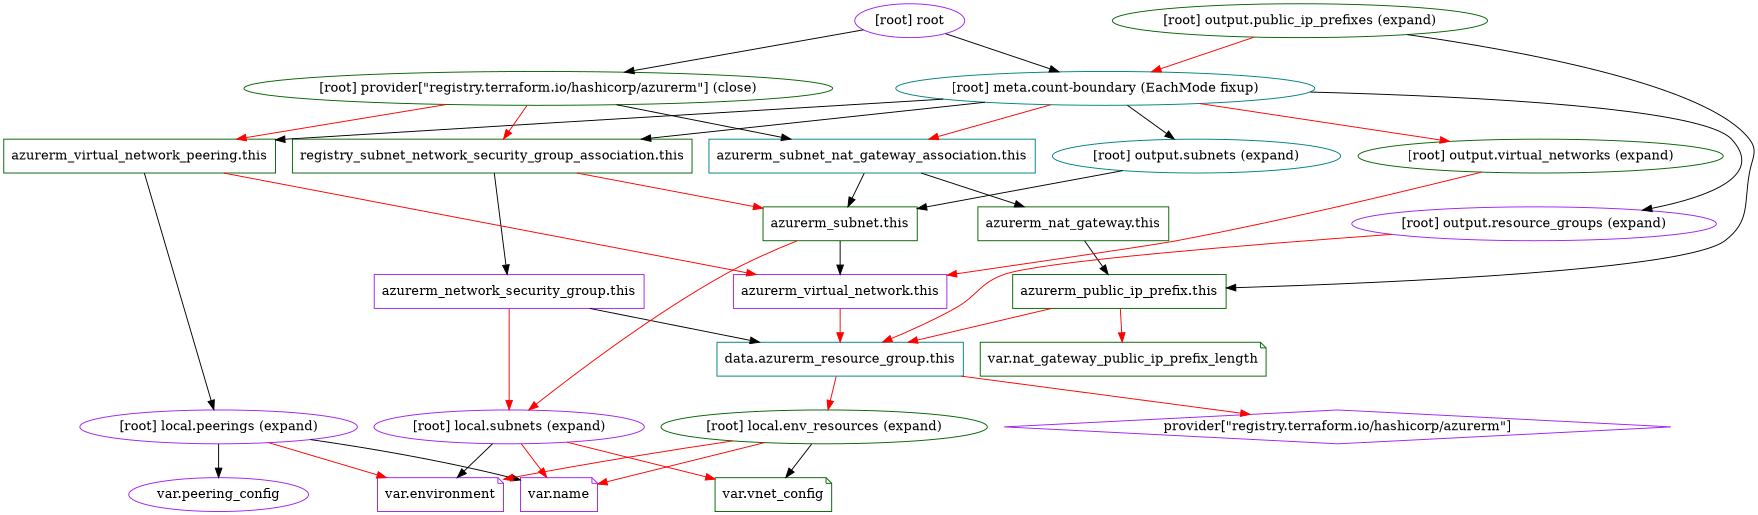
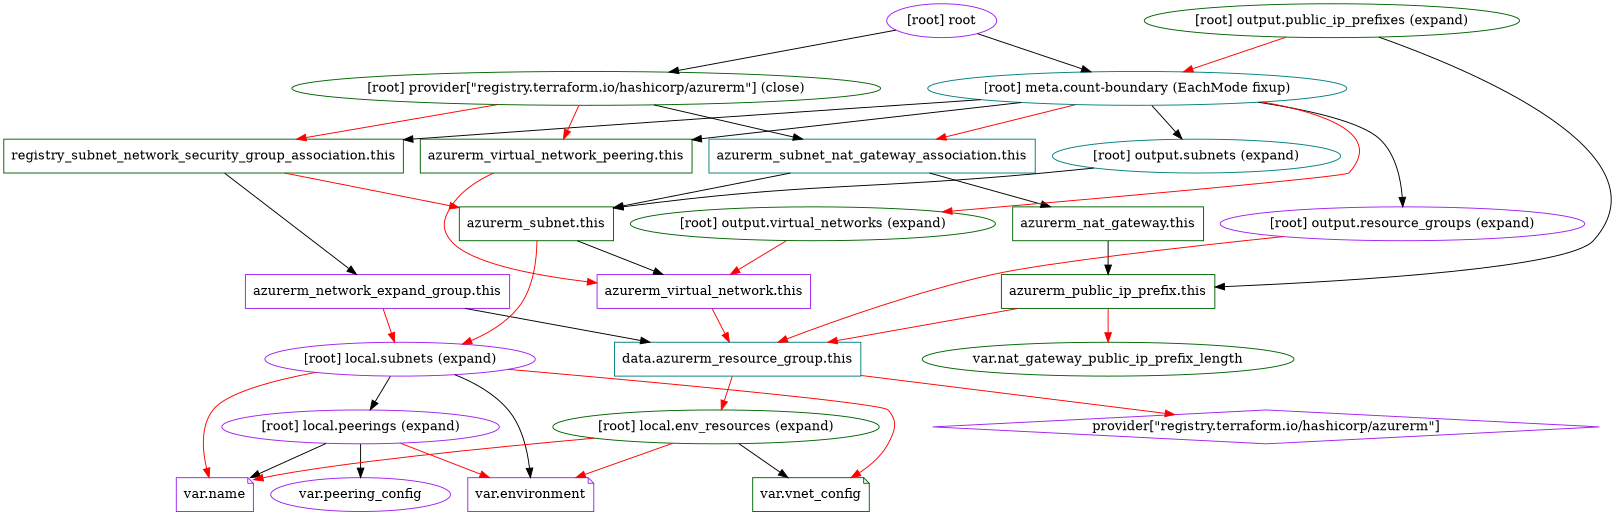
(178, 287) -> (383, 389)
(509, 291) -> (378, 291)
(1123, 359) -> (1108, 359)
